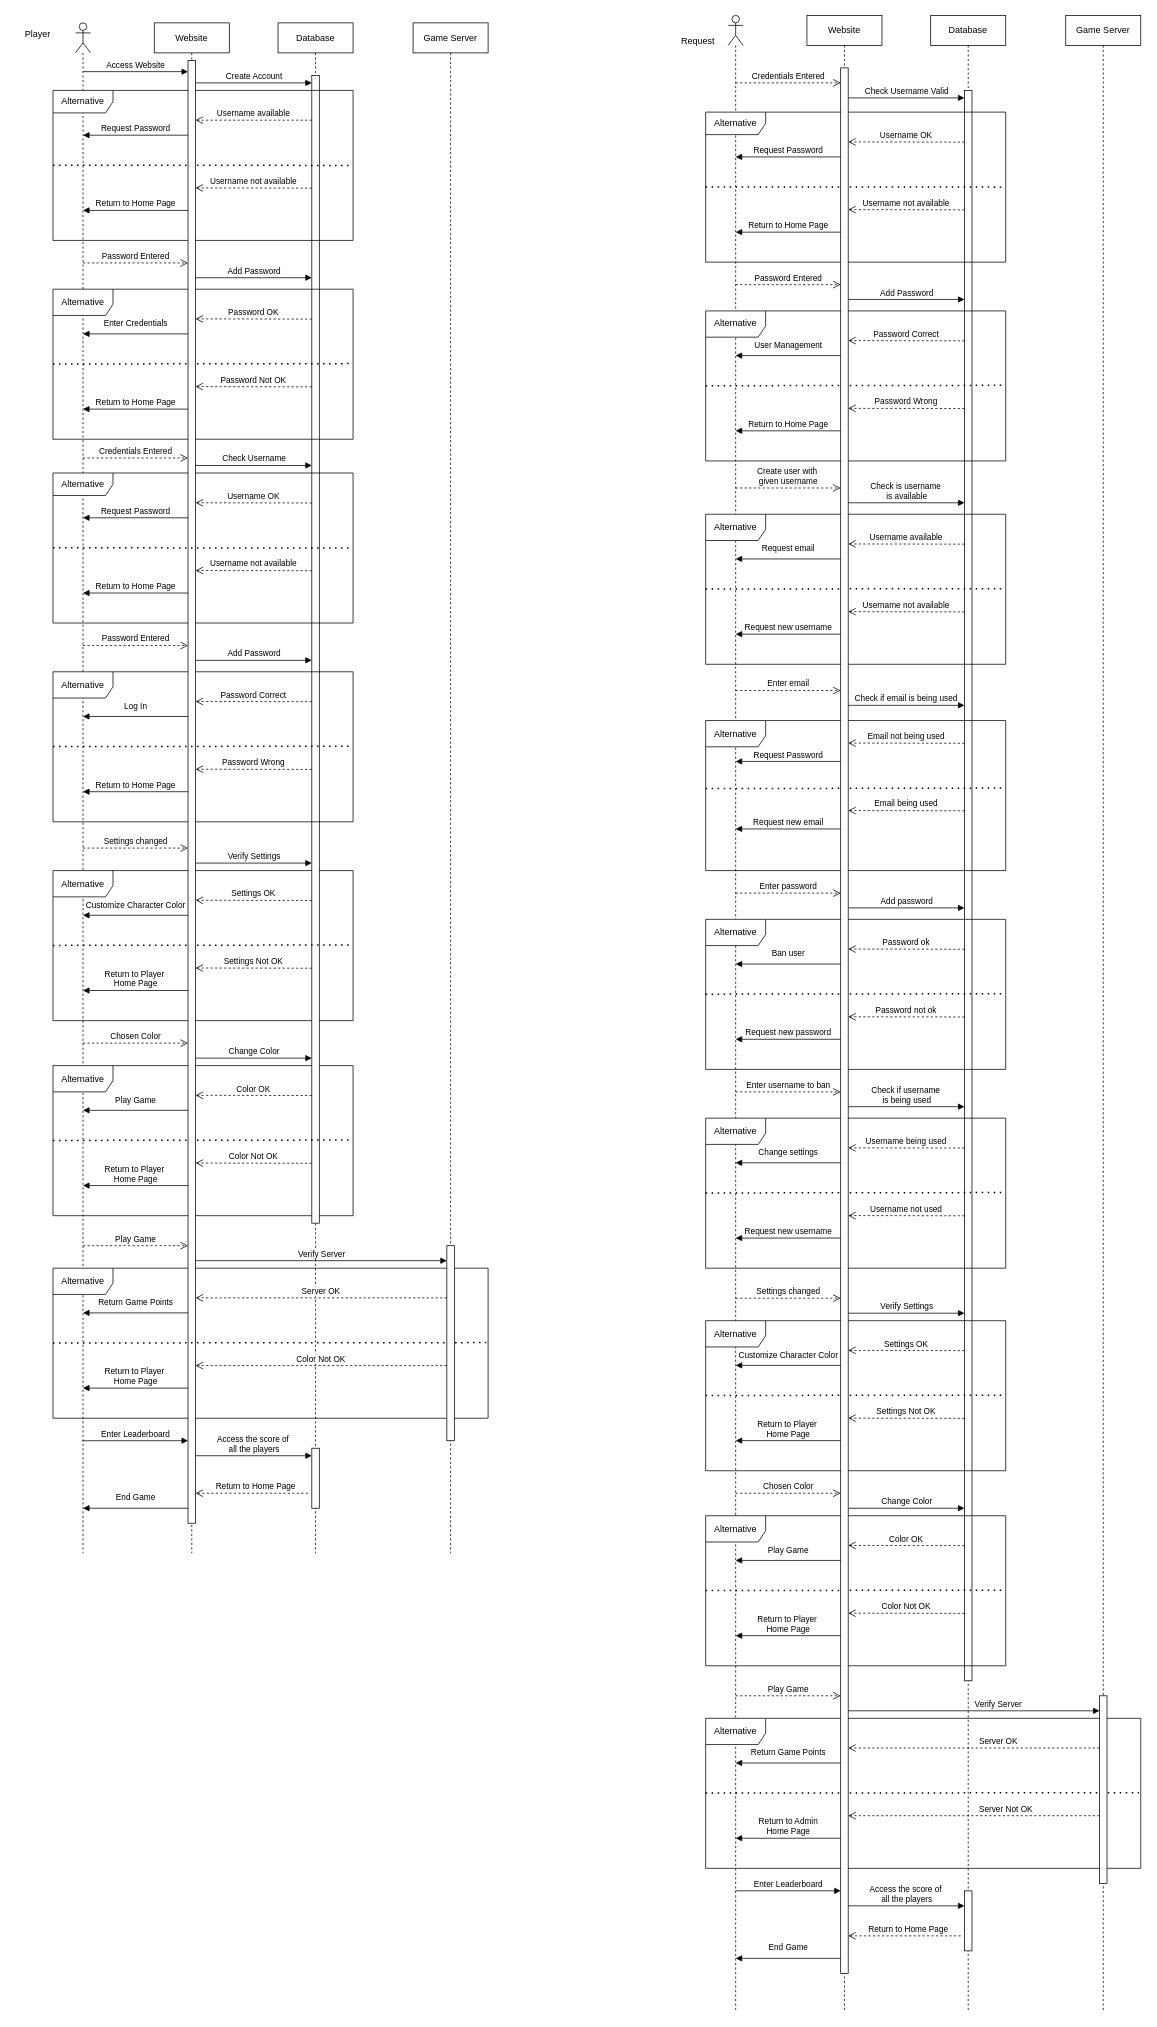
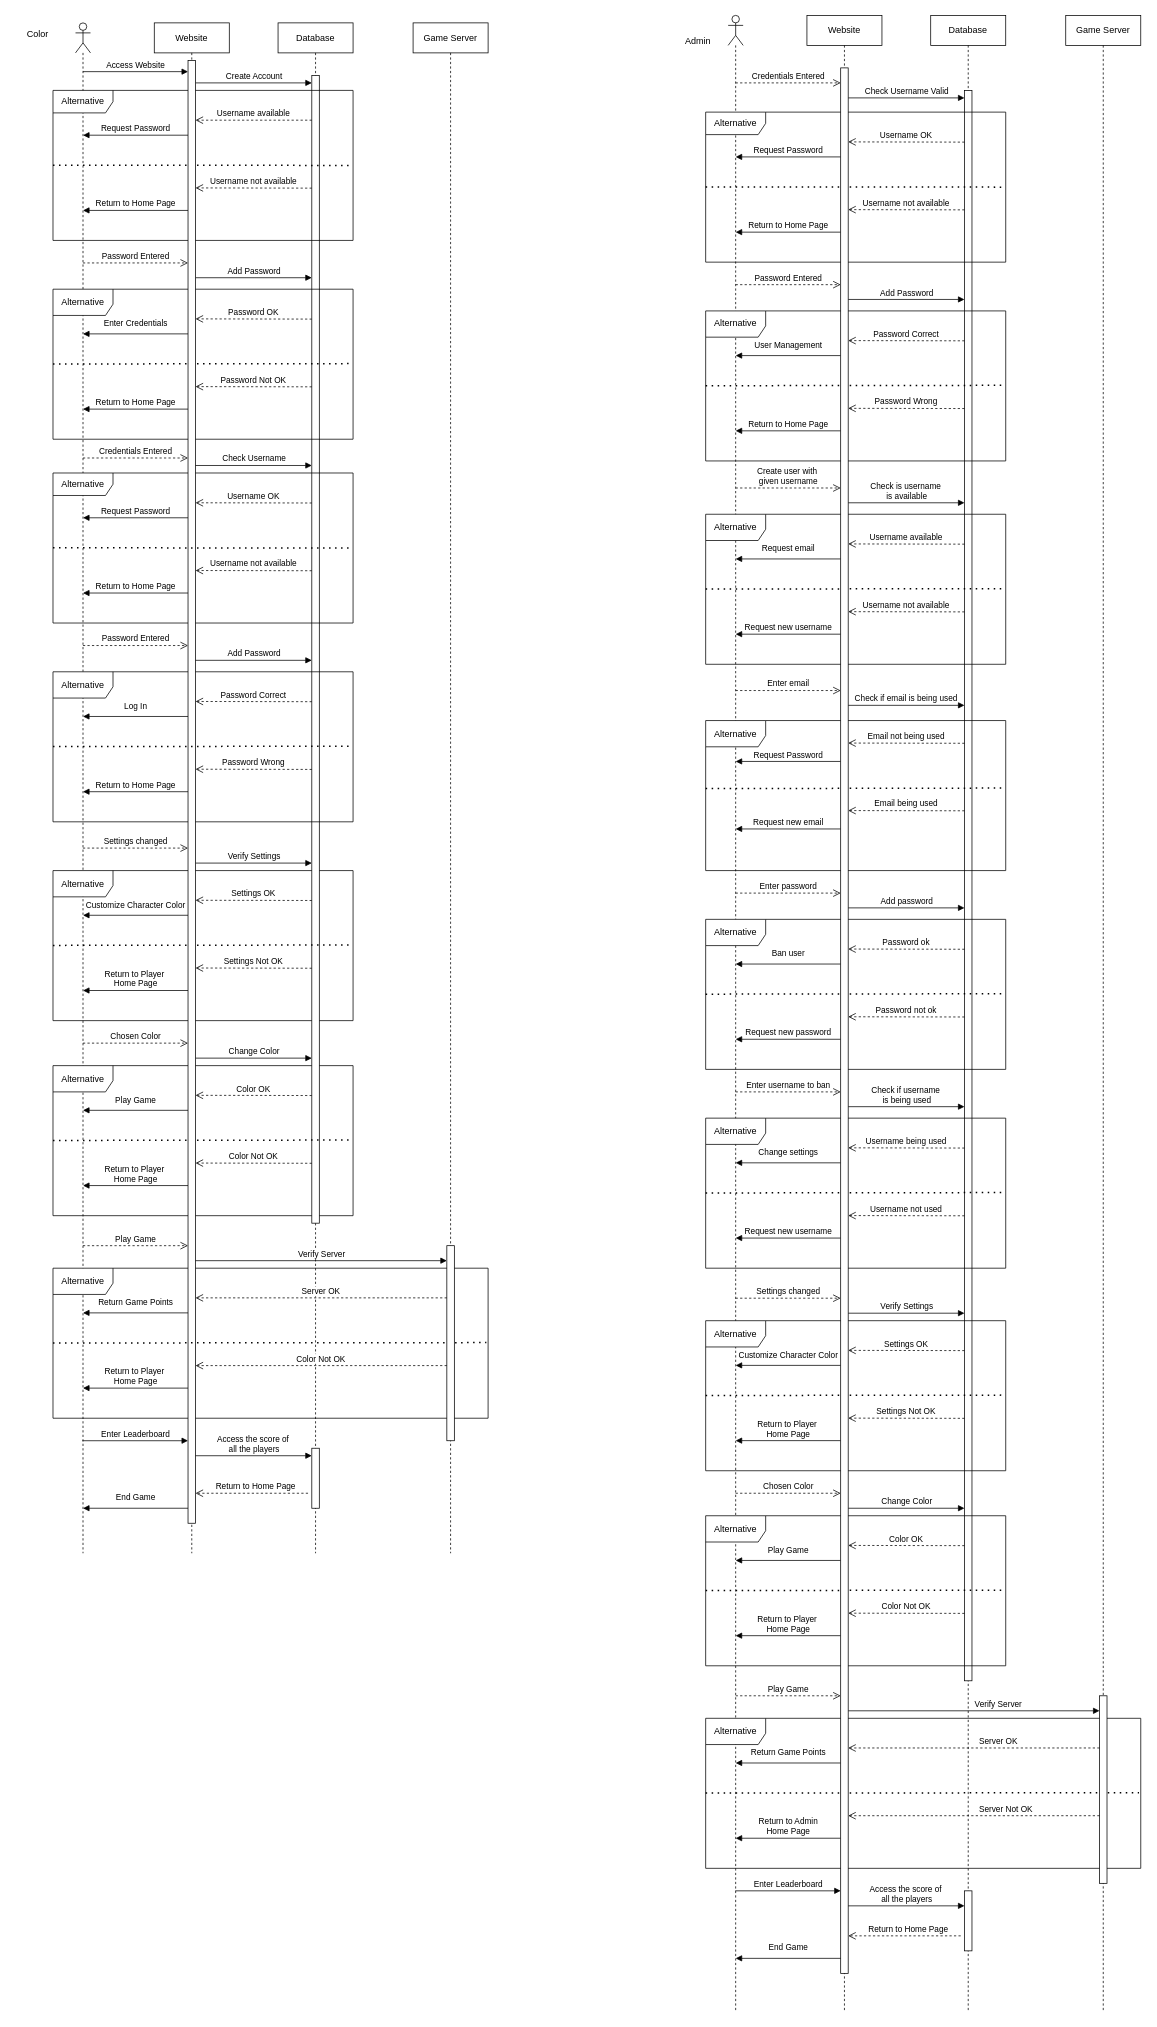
(38, 34) -> (38, 34)
(698, 42) -> (698, 42)
